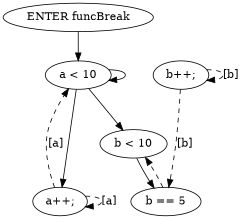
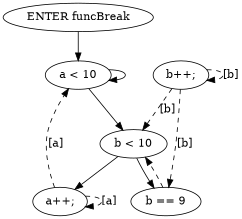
none -> (160, 106)
(70, 134) -> (100, 170)
(166, 202) -> (166, 202)
